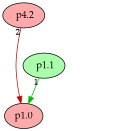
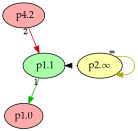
(16, 62) -> (32, 37)
none -> (100, 66)
